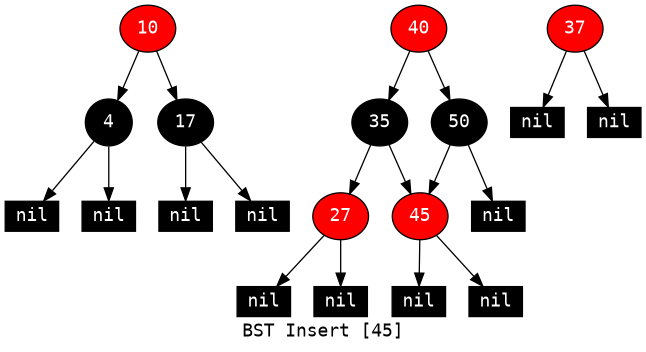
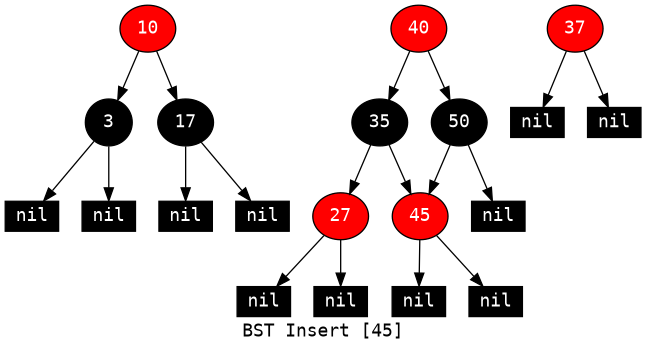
(109, 122) -> (109, 122)
